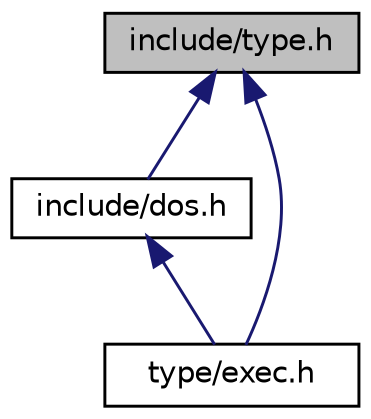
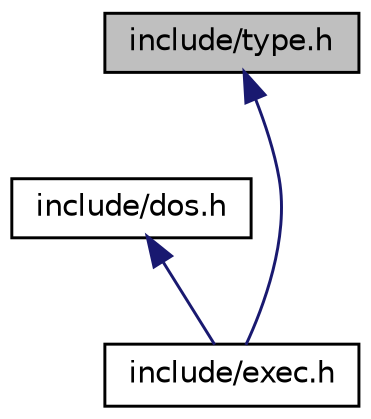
(174, 138) -> none
(232, 375) -> (232, 375)
